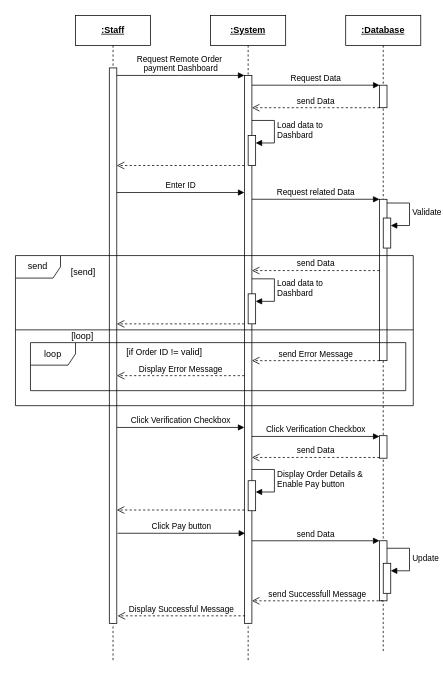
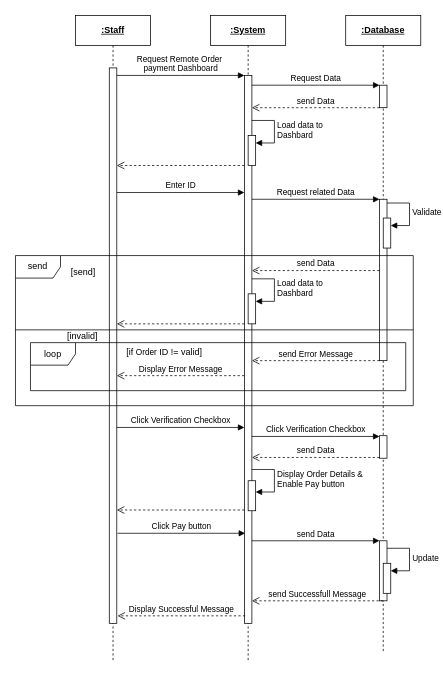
(83, 336) -> (83, 336)
